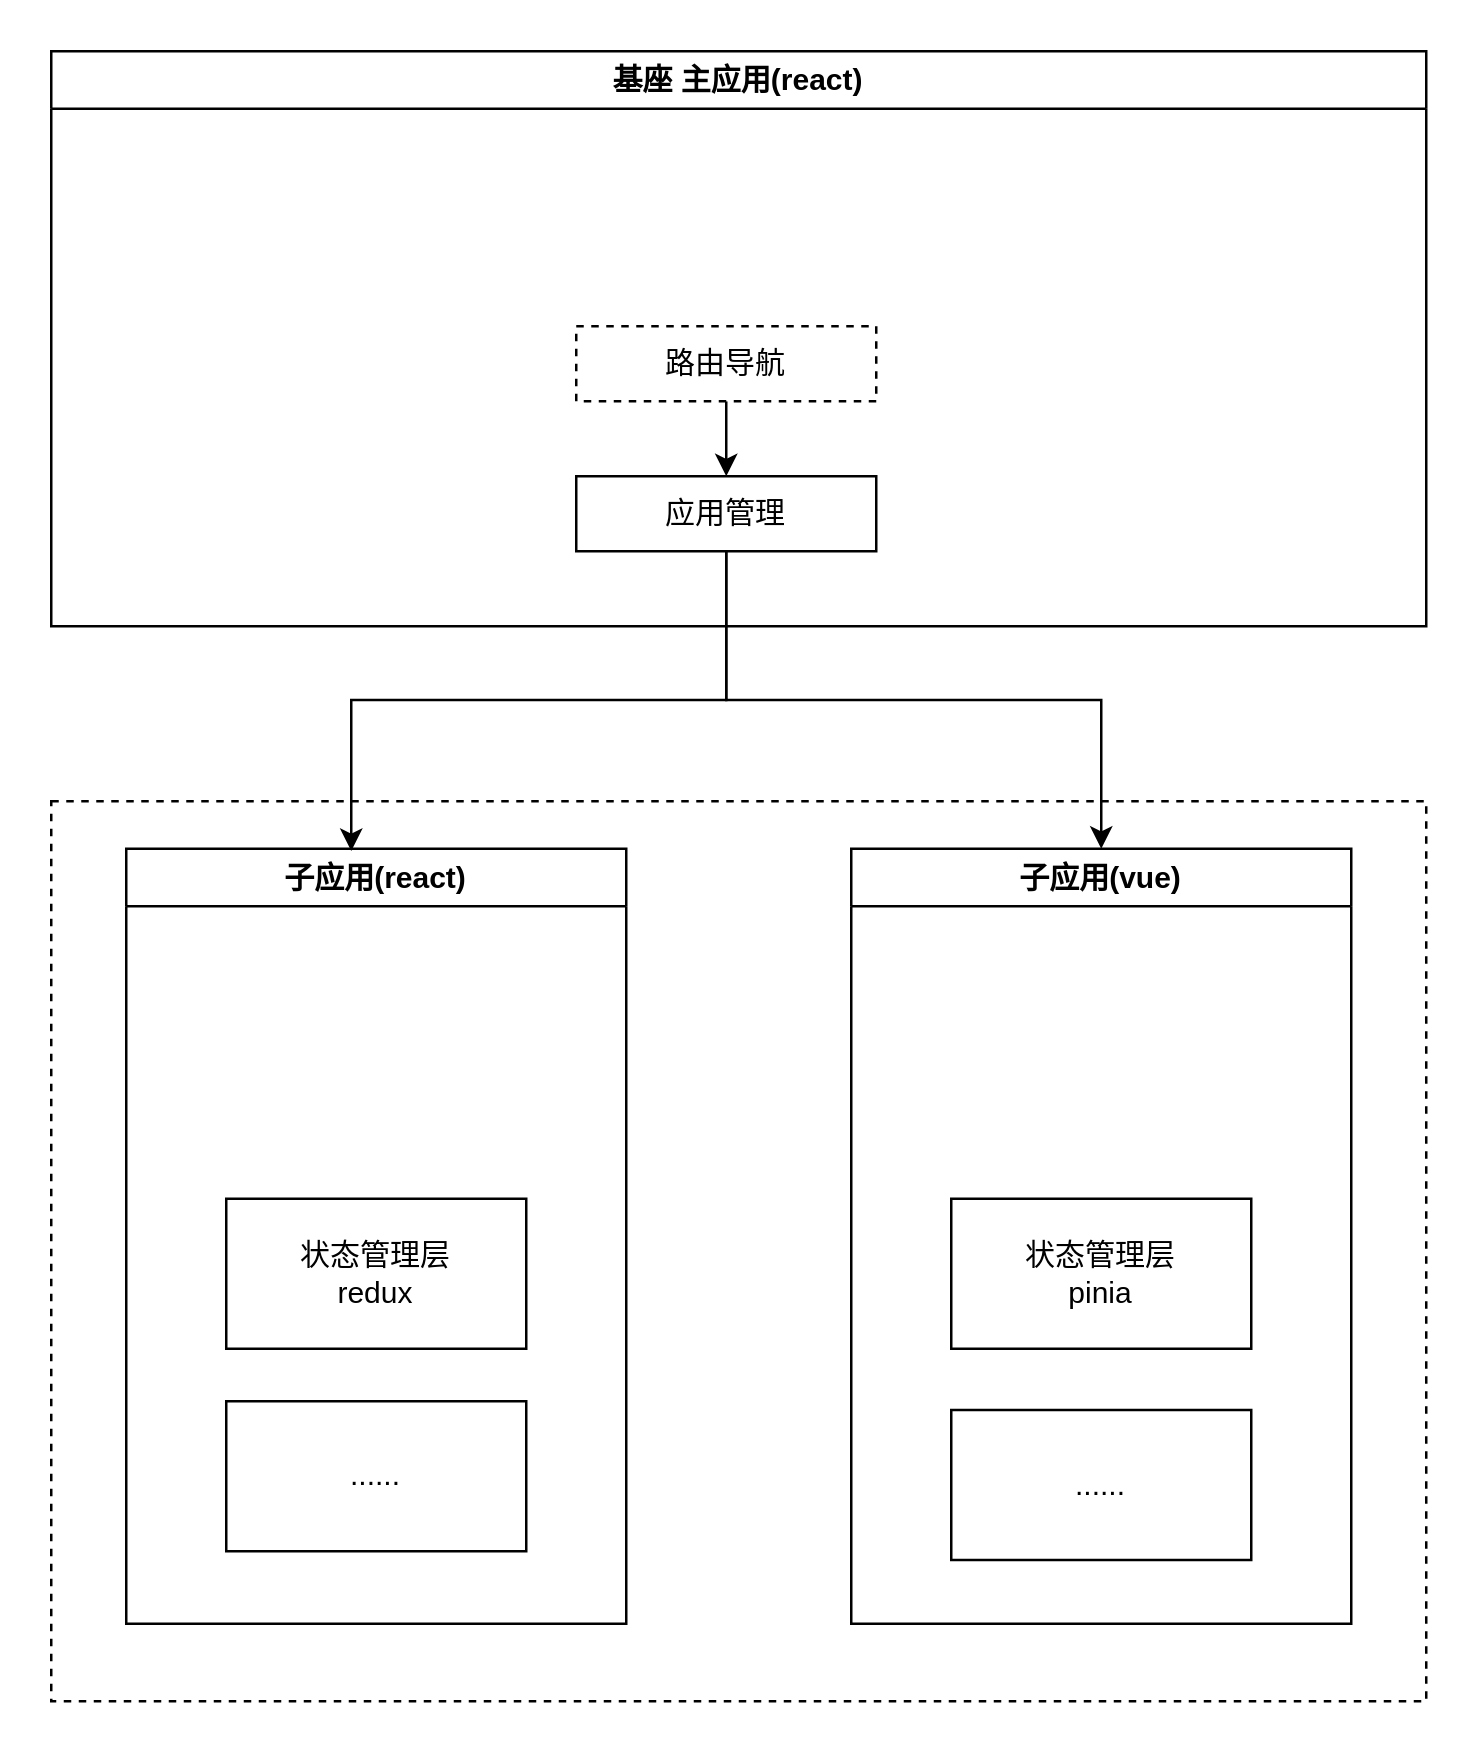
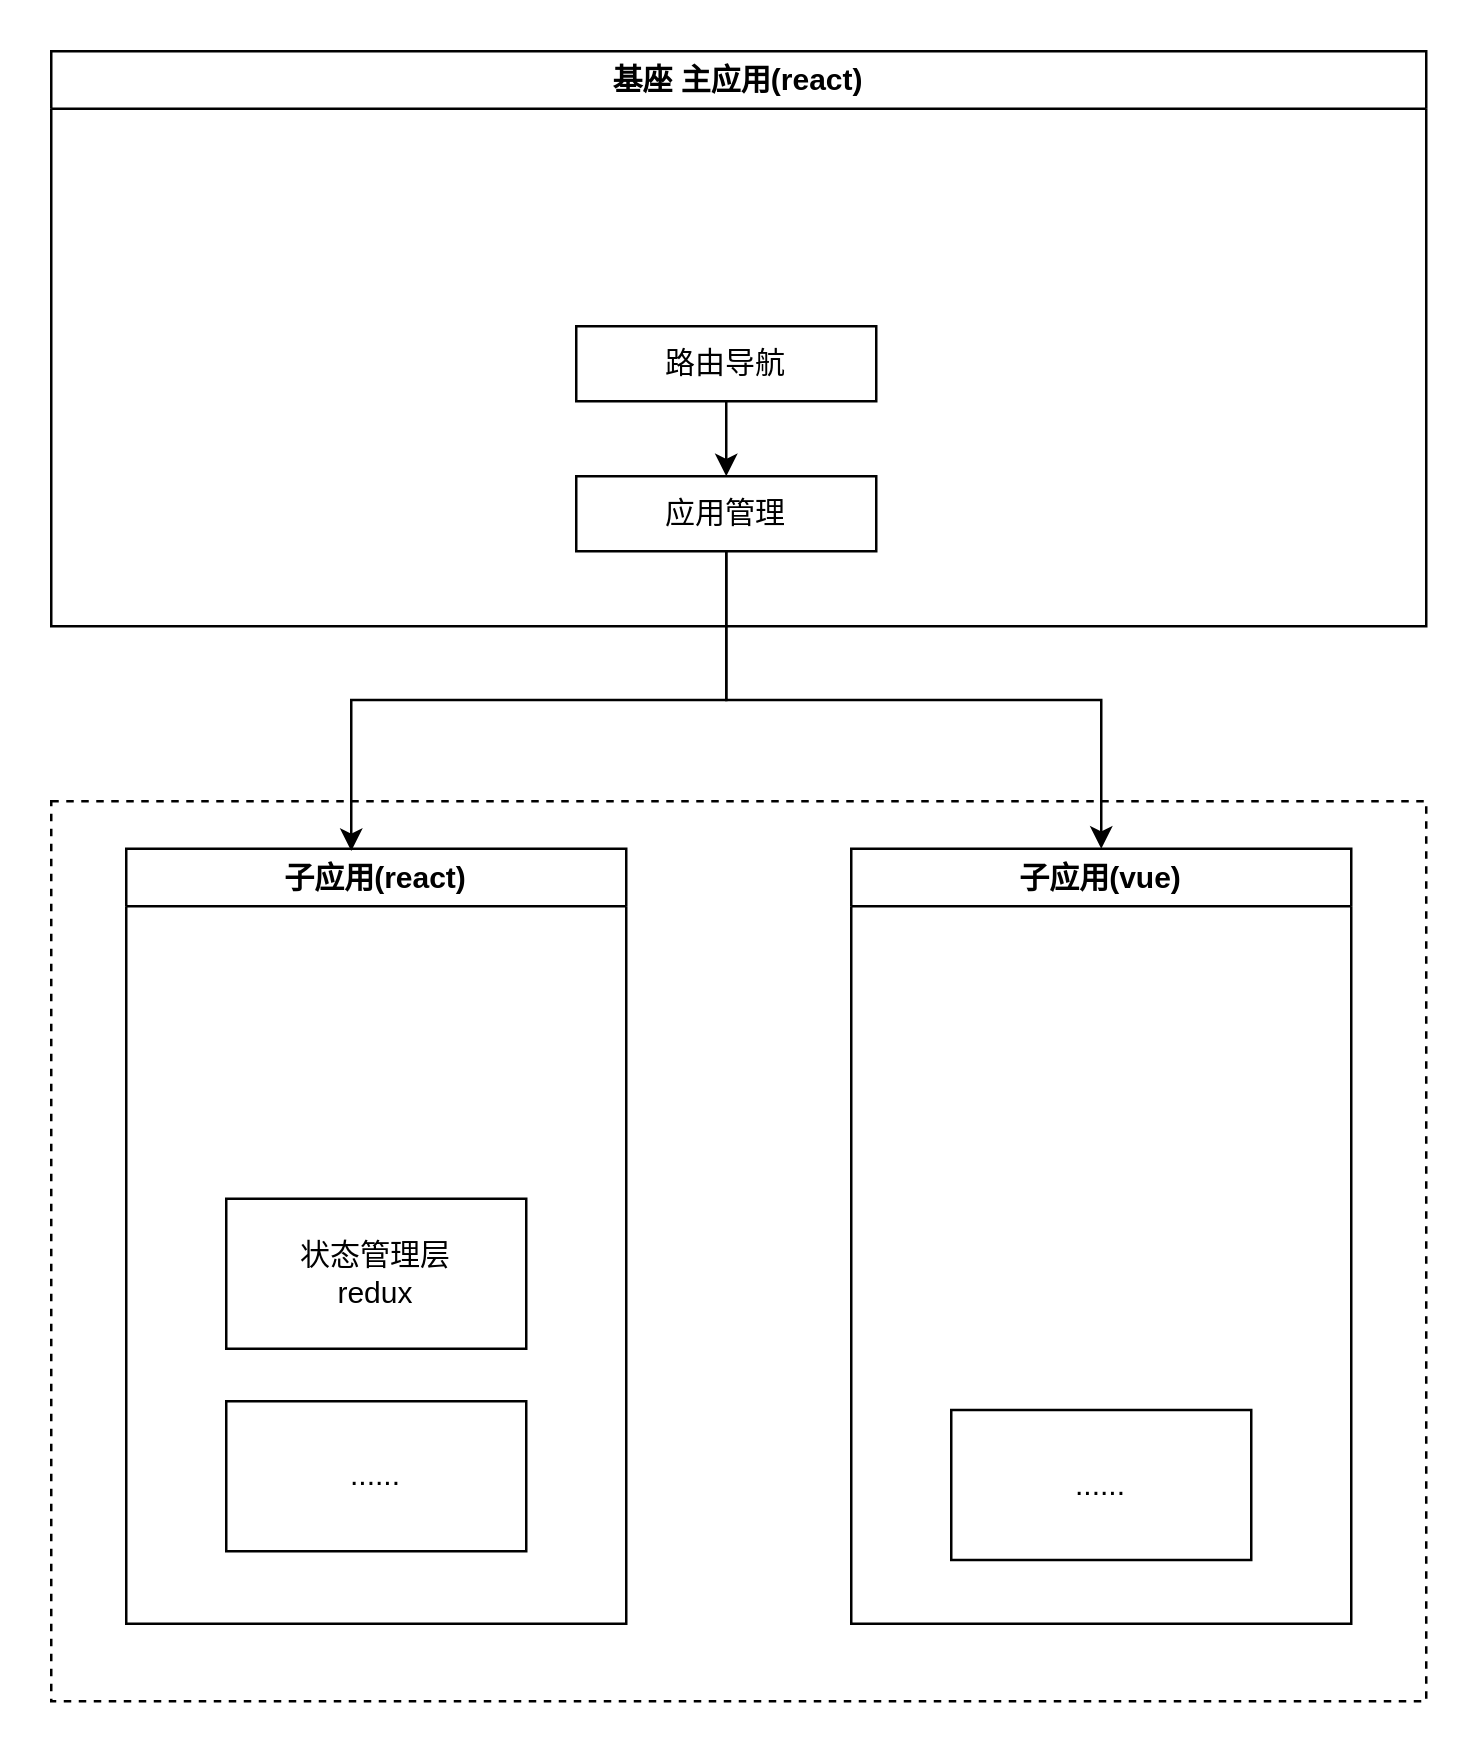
(726, 364) -> (726, 364)
(1101, 1274) -> none
